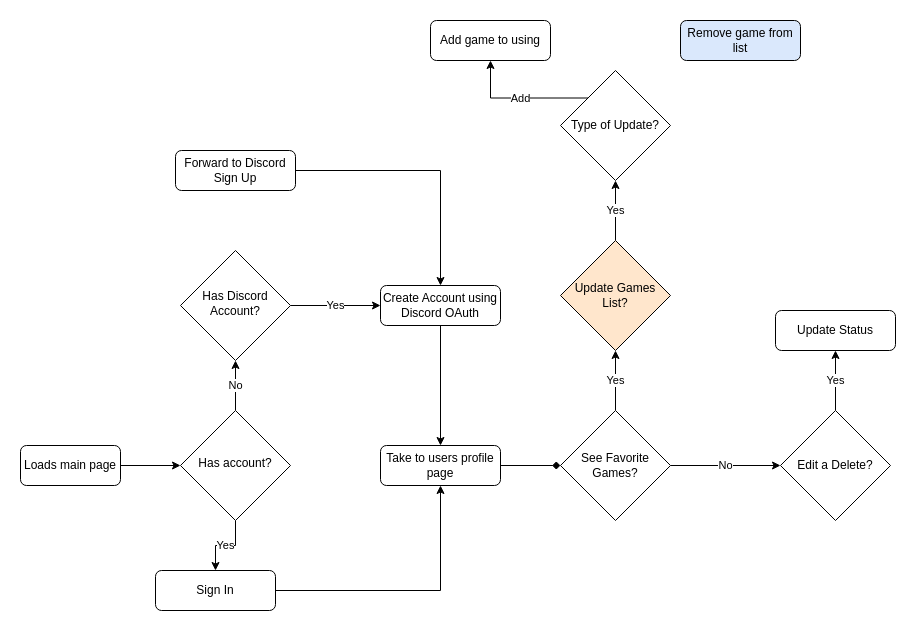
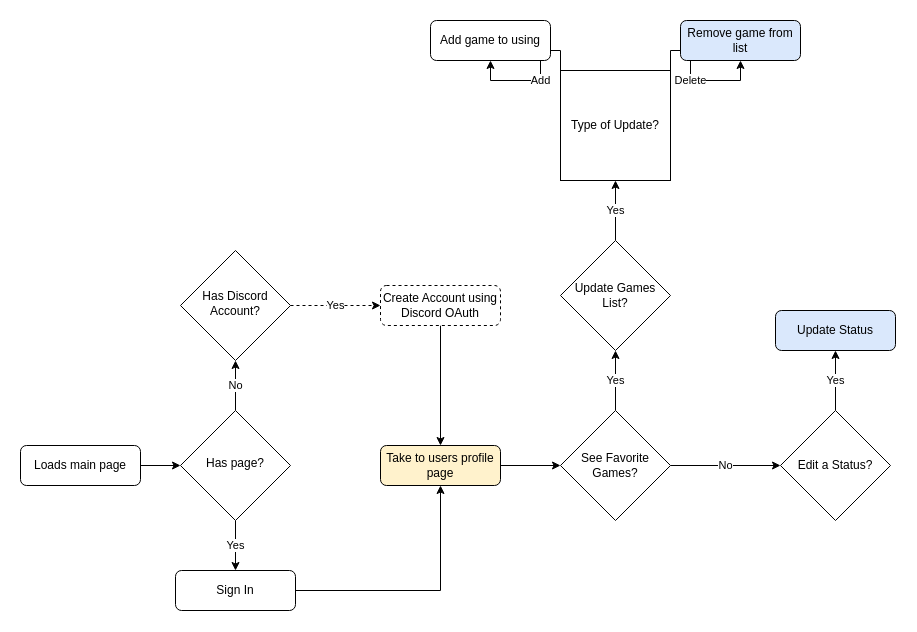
none -> (712, 81)
(616, 126) -> (616, 126)
(236, 171) -> none
(422, 171) -> none
(616, 296) -> (616, 296)
(310, 306) -> (310, 306)
(441, 306) -> (441, 306)
(836, 331) -> (836, 331)
(236, 464) -> (236, 464)
(71, 466) -> (81, 466)
(441, 466) -> (441, 466)
(551, 466) -> (552, 466)
(836, 466) -> (836, 466)
(216, 591) -> (236, 591)
